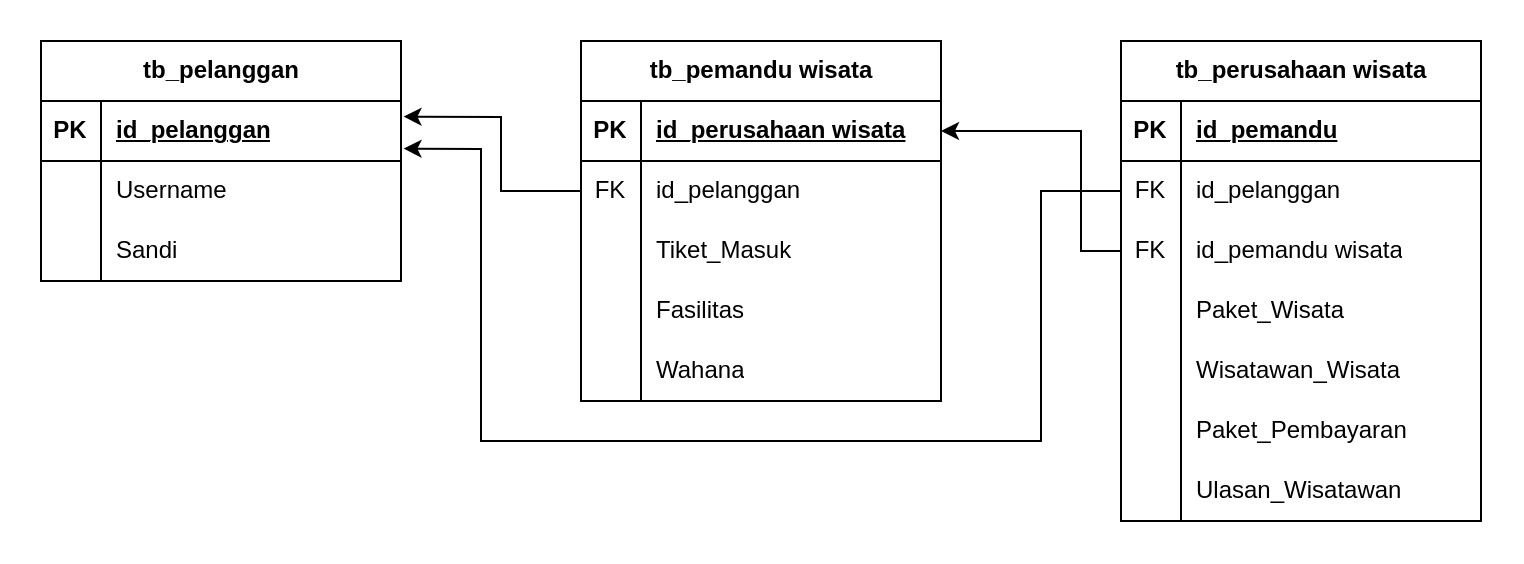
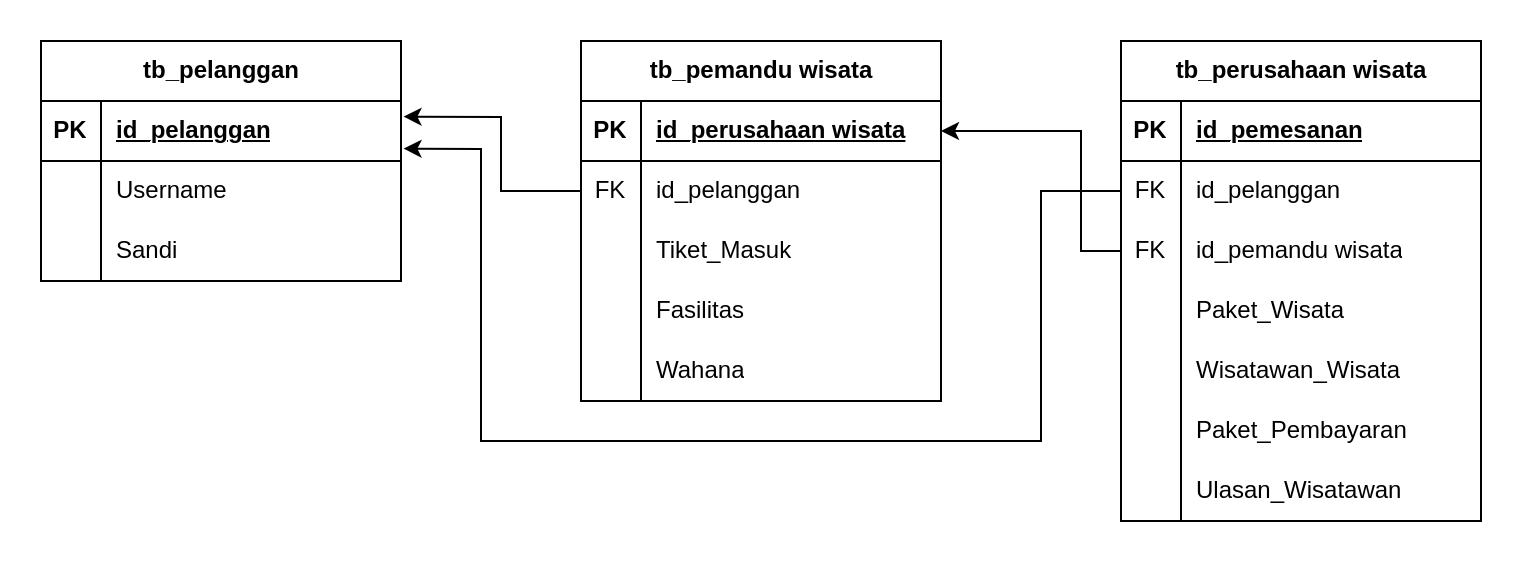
(1261, 131) -> (1275, 131)
